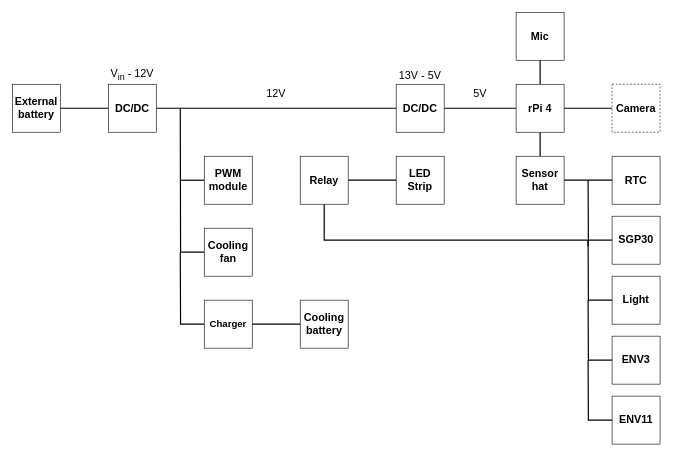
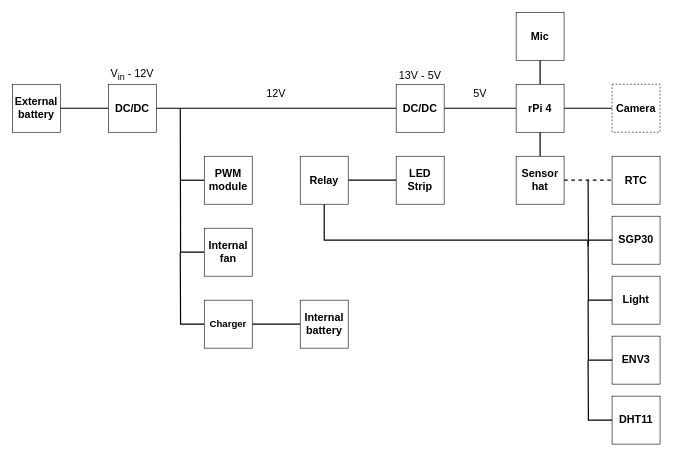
(590, 180) -> (590, 180)
(228, 252) -> (228, 252)
(324, 324) -> (324, 324)
(636, 420) -> (636, 420)
